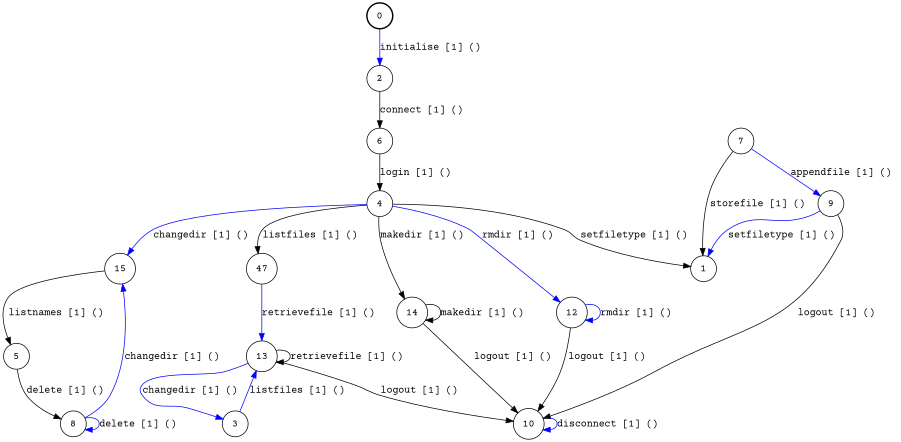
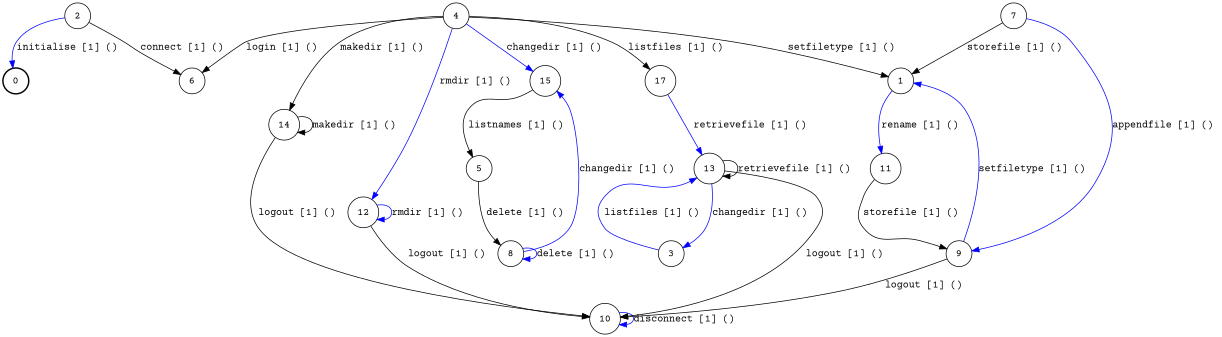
(380, 44) -> (30, 30)
(380, 169) -> (321, 28)
none -> (886, 169)
(262, 269) -> (660, 81)
